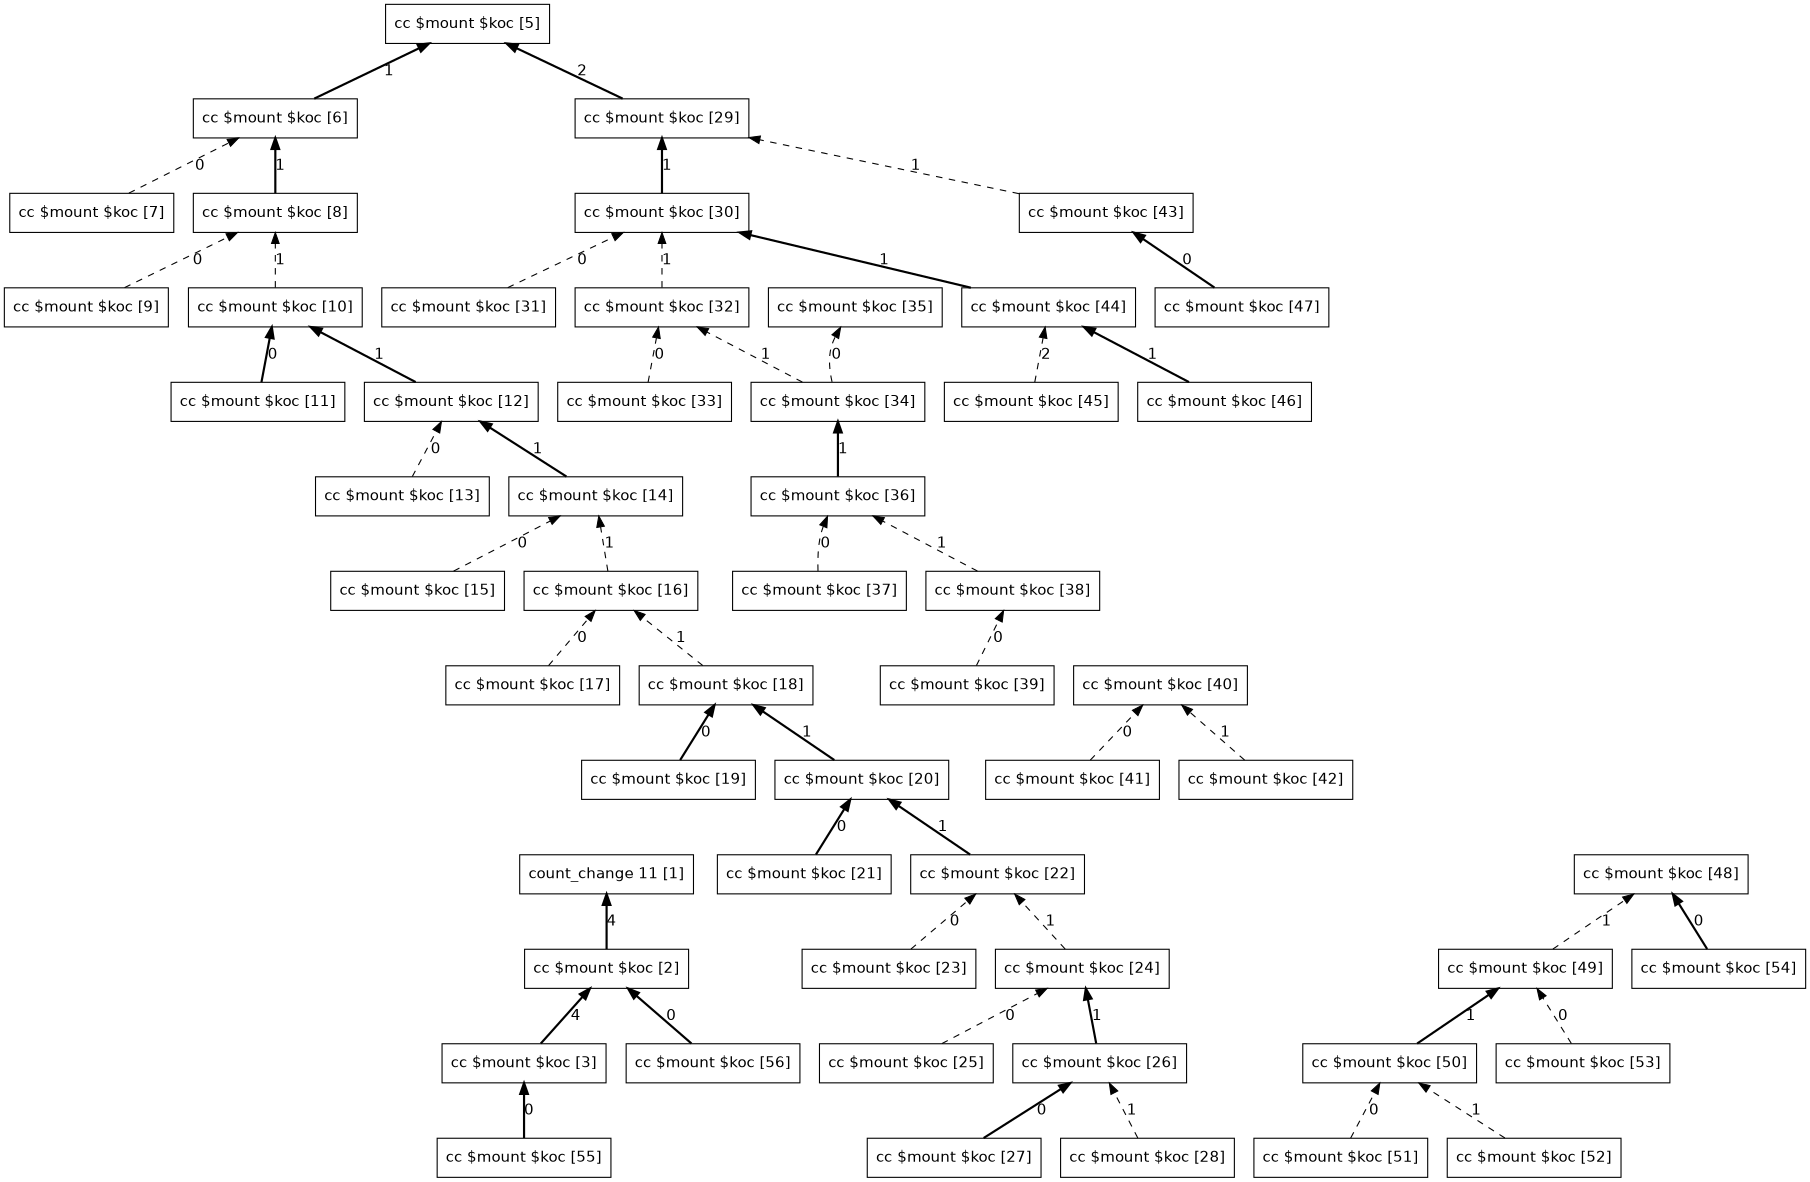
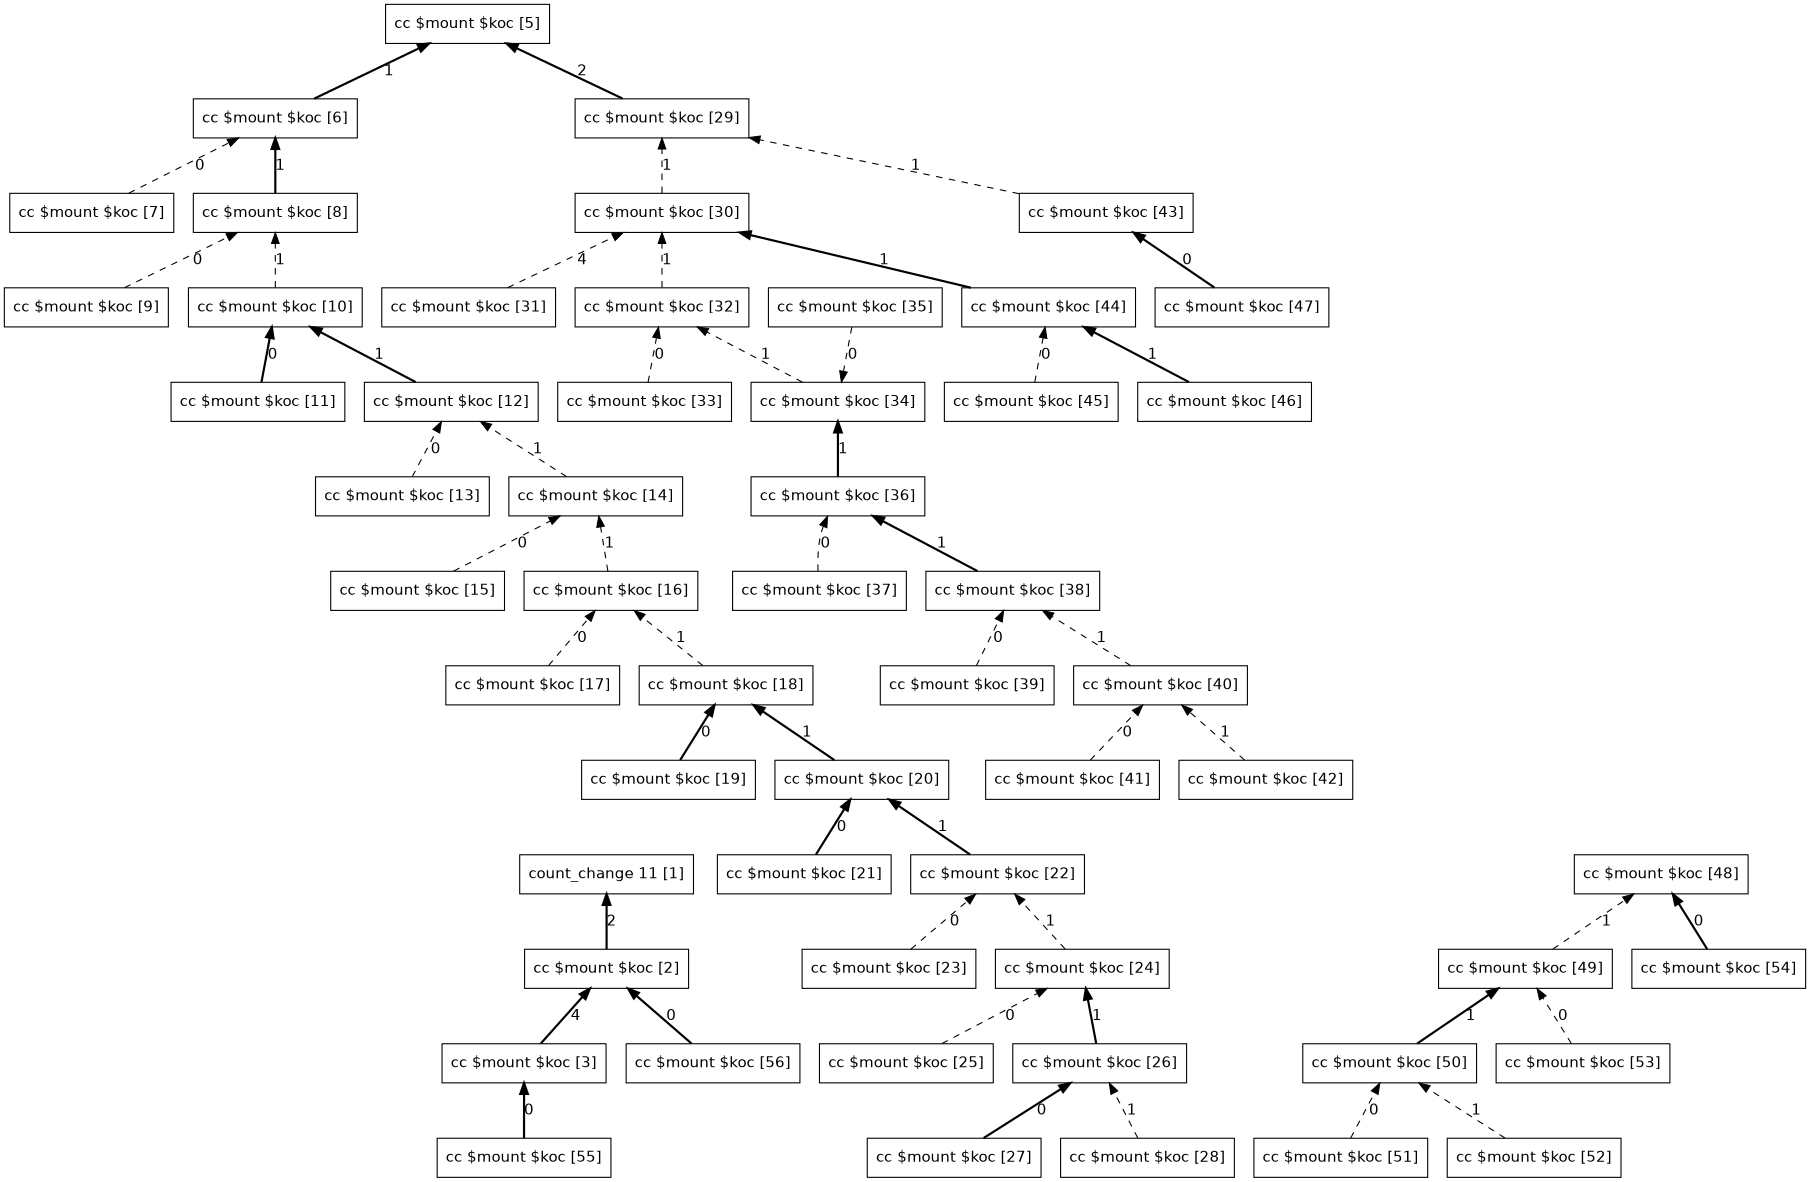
(662, 171) -> (662, 171)
(583, 260) -> (583, 260)
(1046, 355) -> (1046, 355)
(830, 359) -> (848, 349)
(528, 452) -> (528, 452)
(930, 546) -> (930, 546)
none -> (1091, 641)
(612, 922) -> (612, 922)
